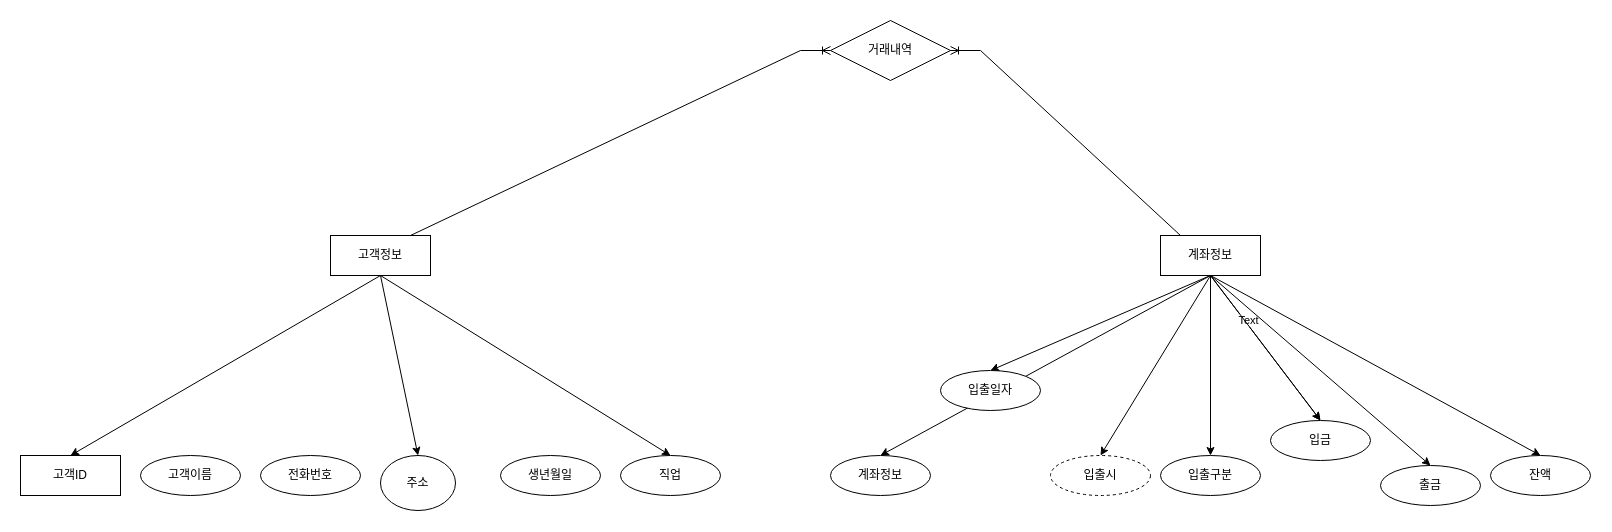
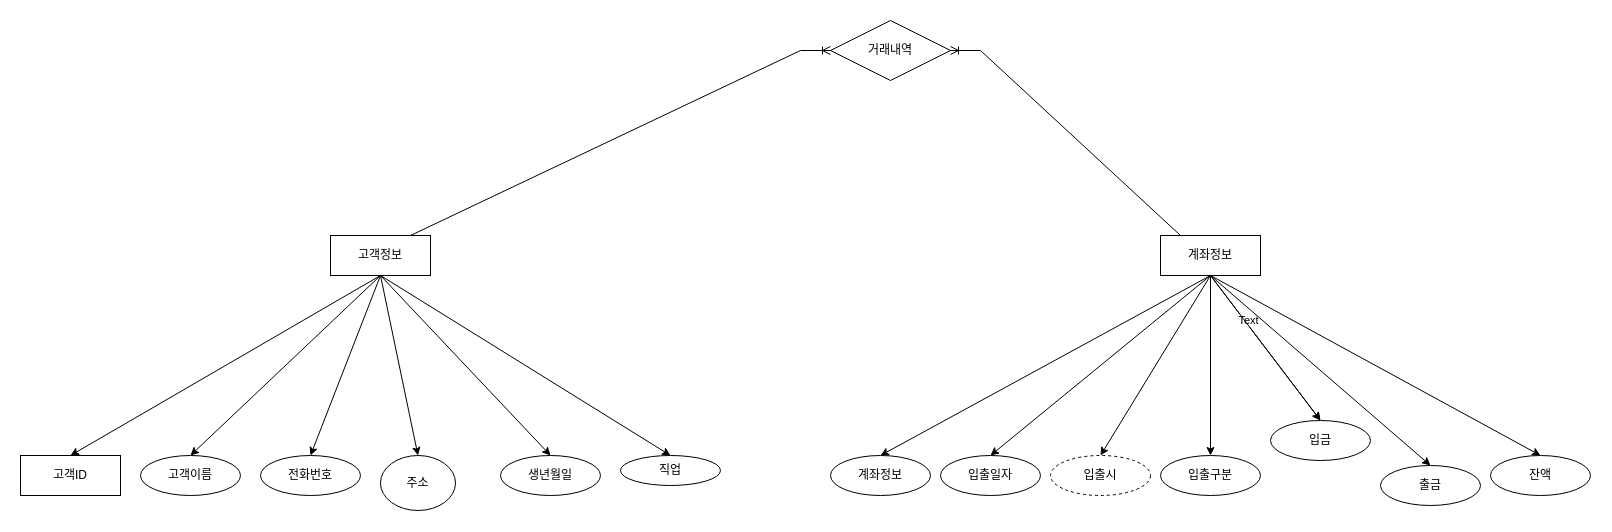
none -> (346, 364)
none -> (286, 365)
none -> (466, 366)
(991, 391) -> (991, 476)
(671, 476) -> (671, 471)
